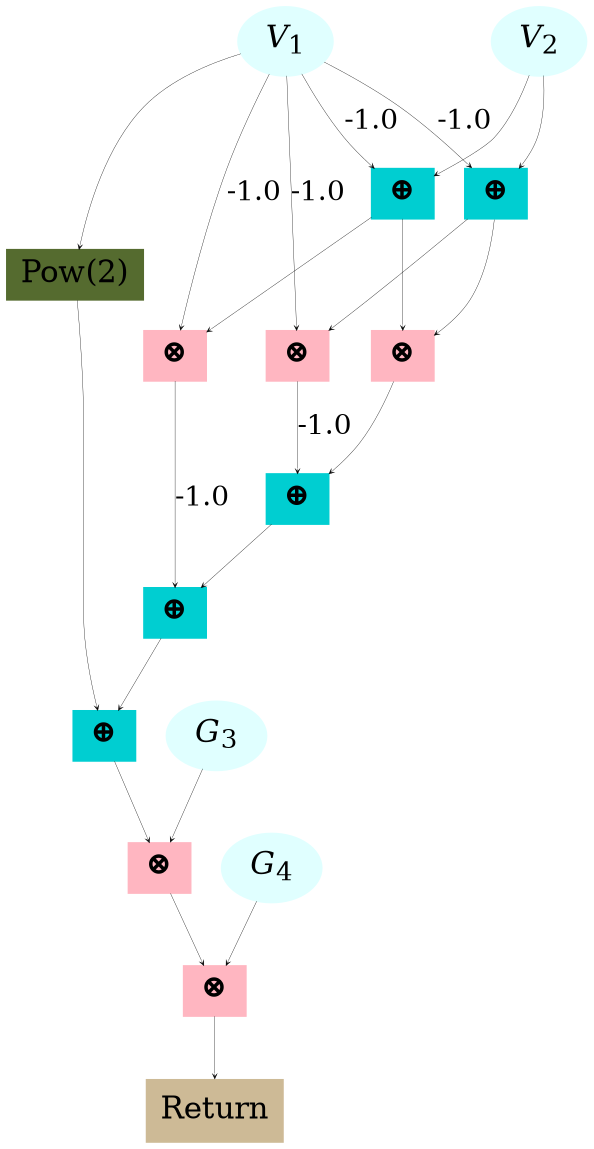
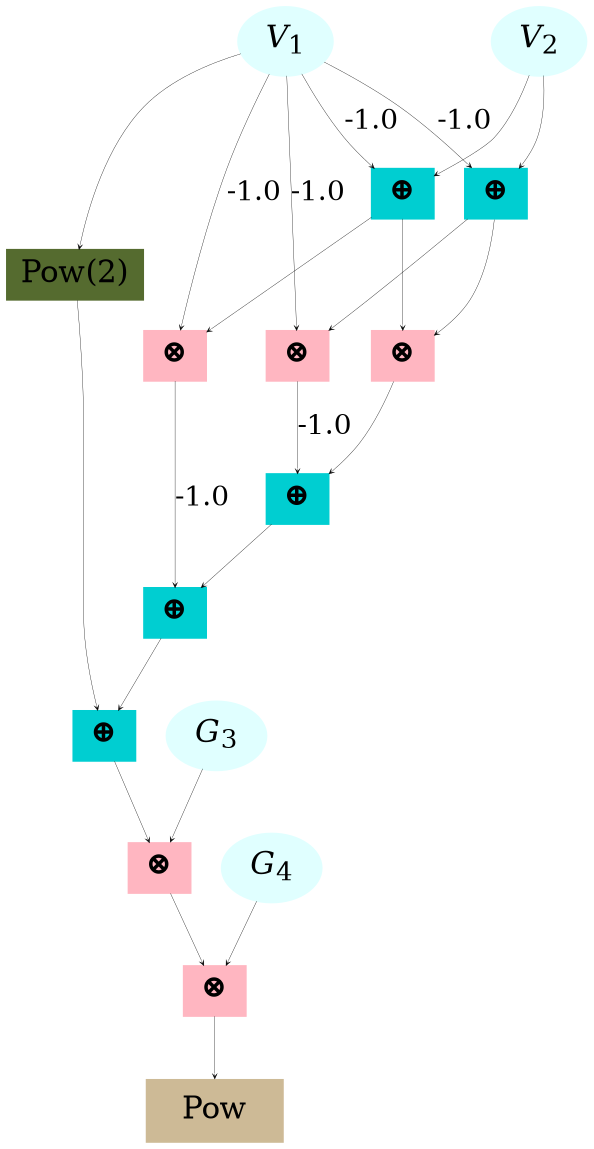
(215, 1111) -> (215, 1111)
